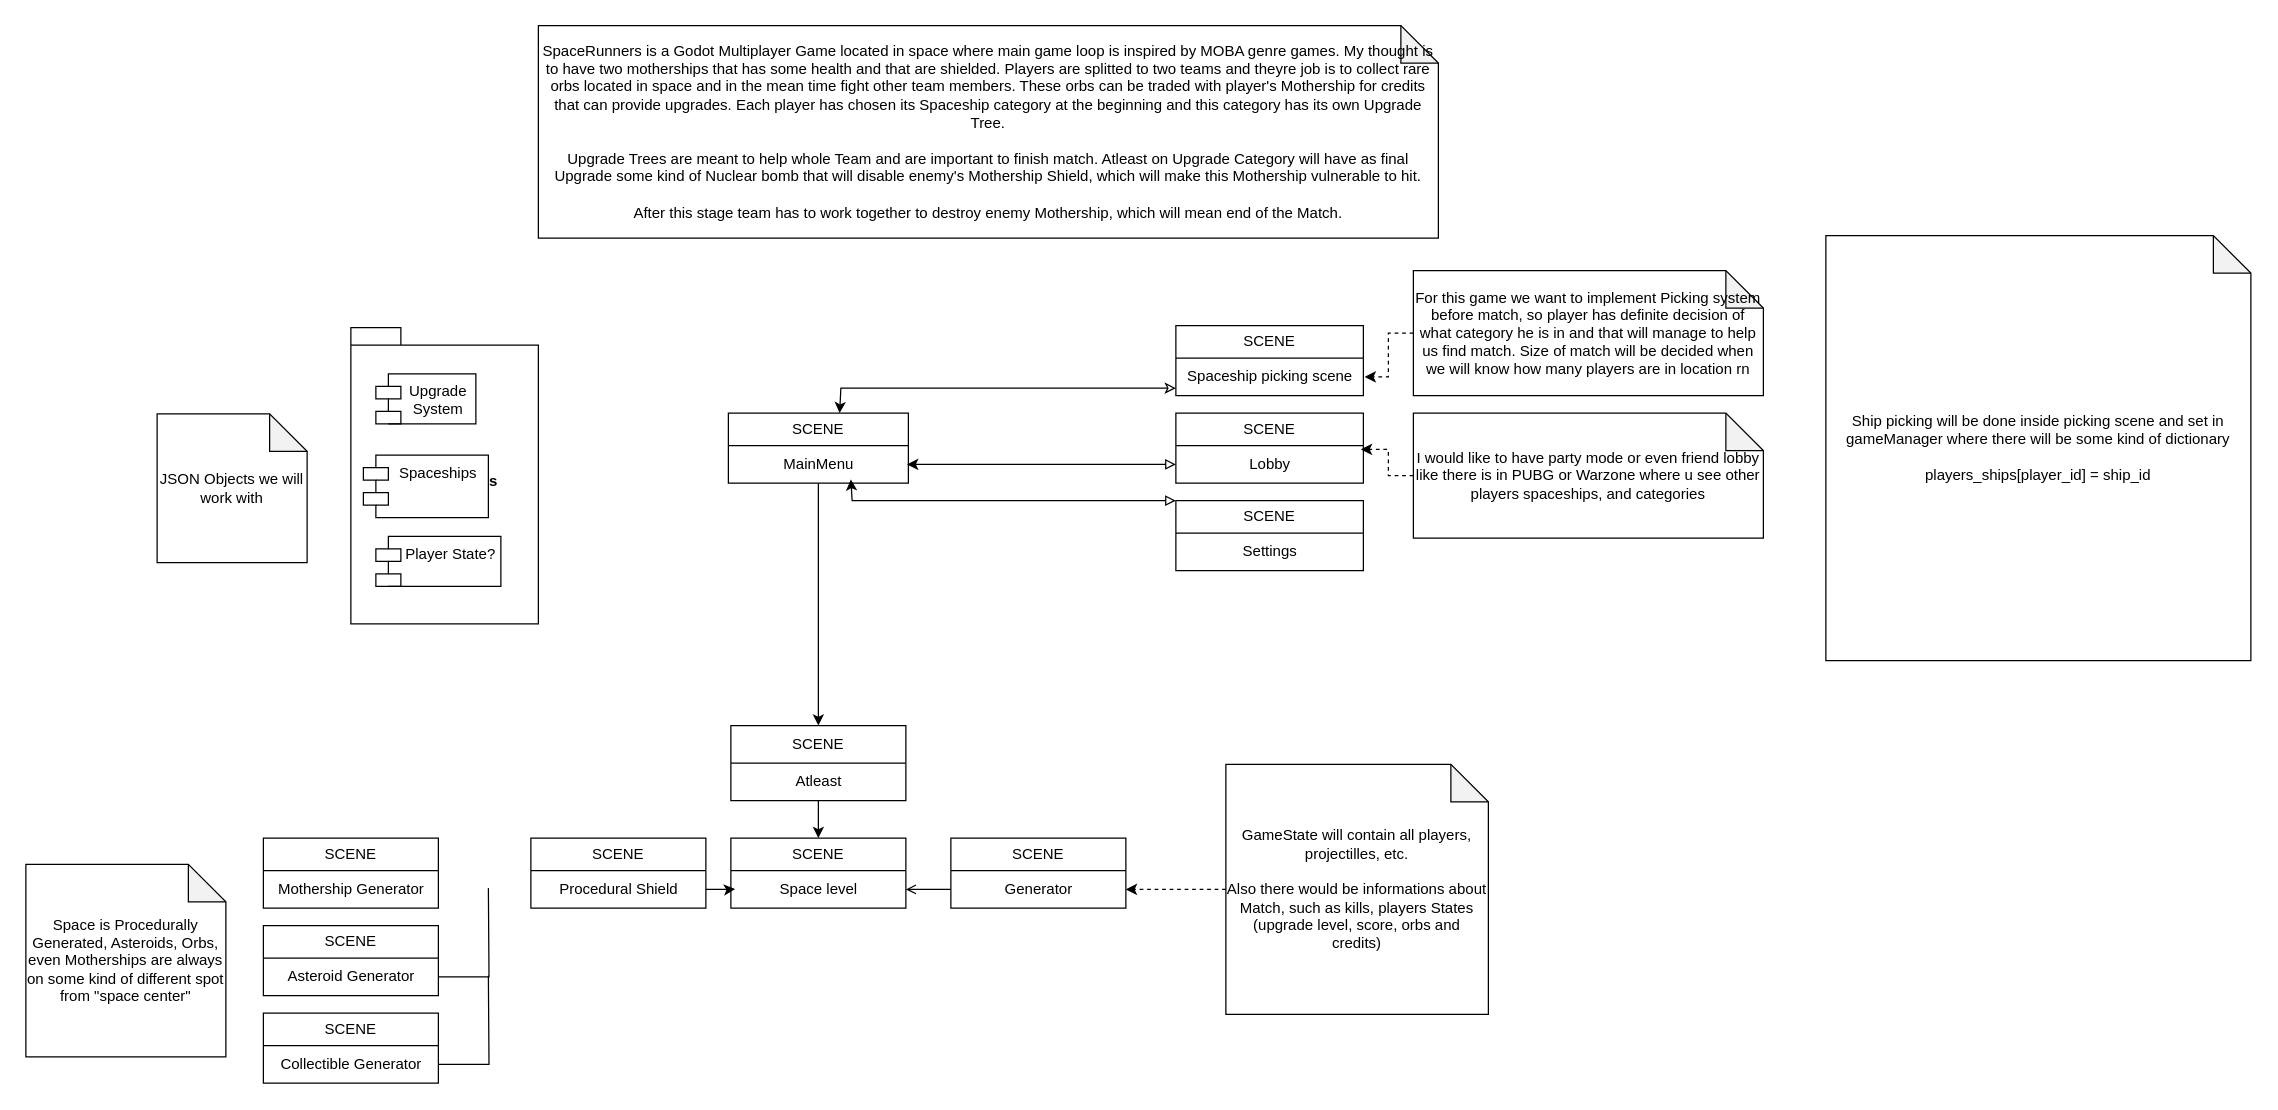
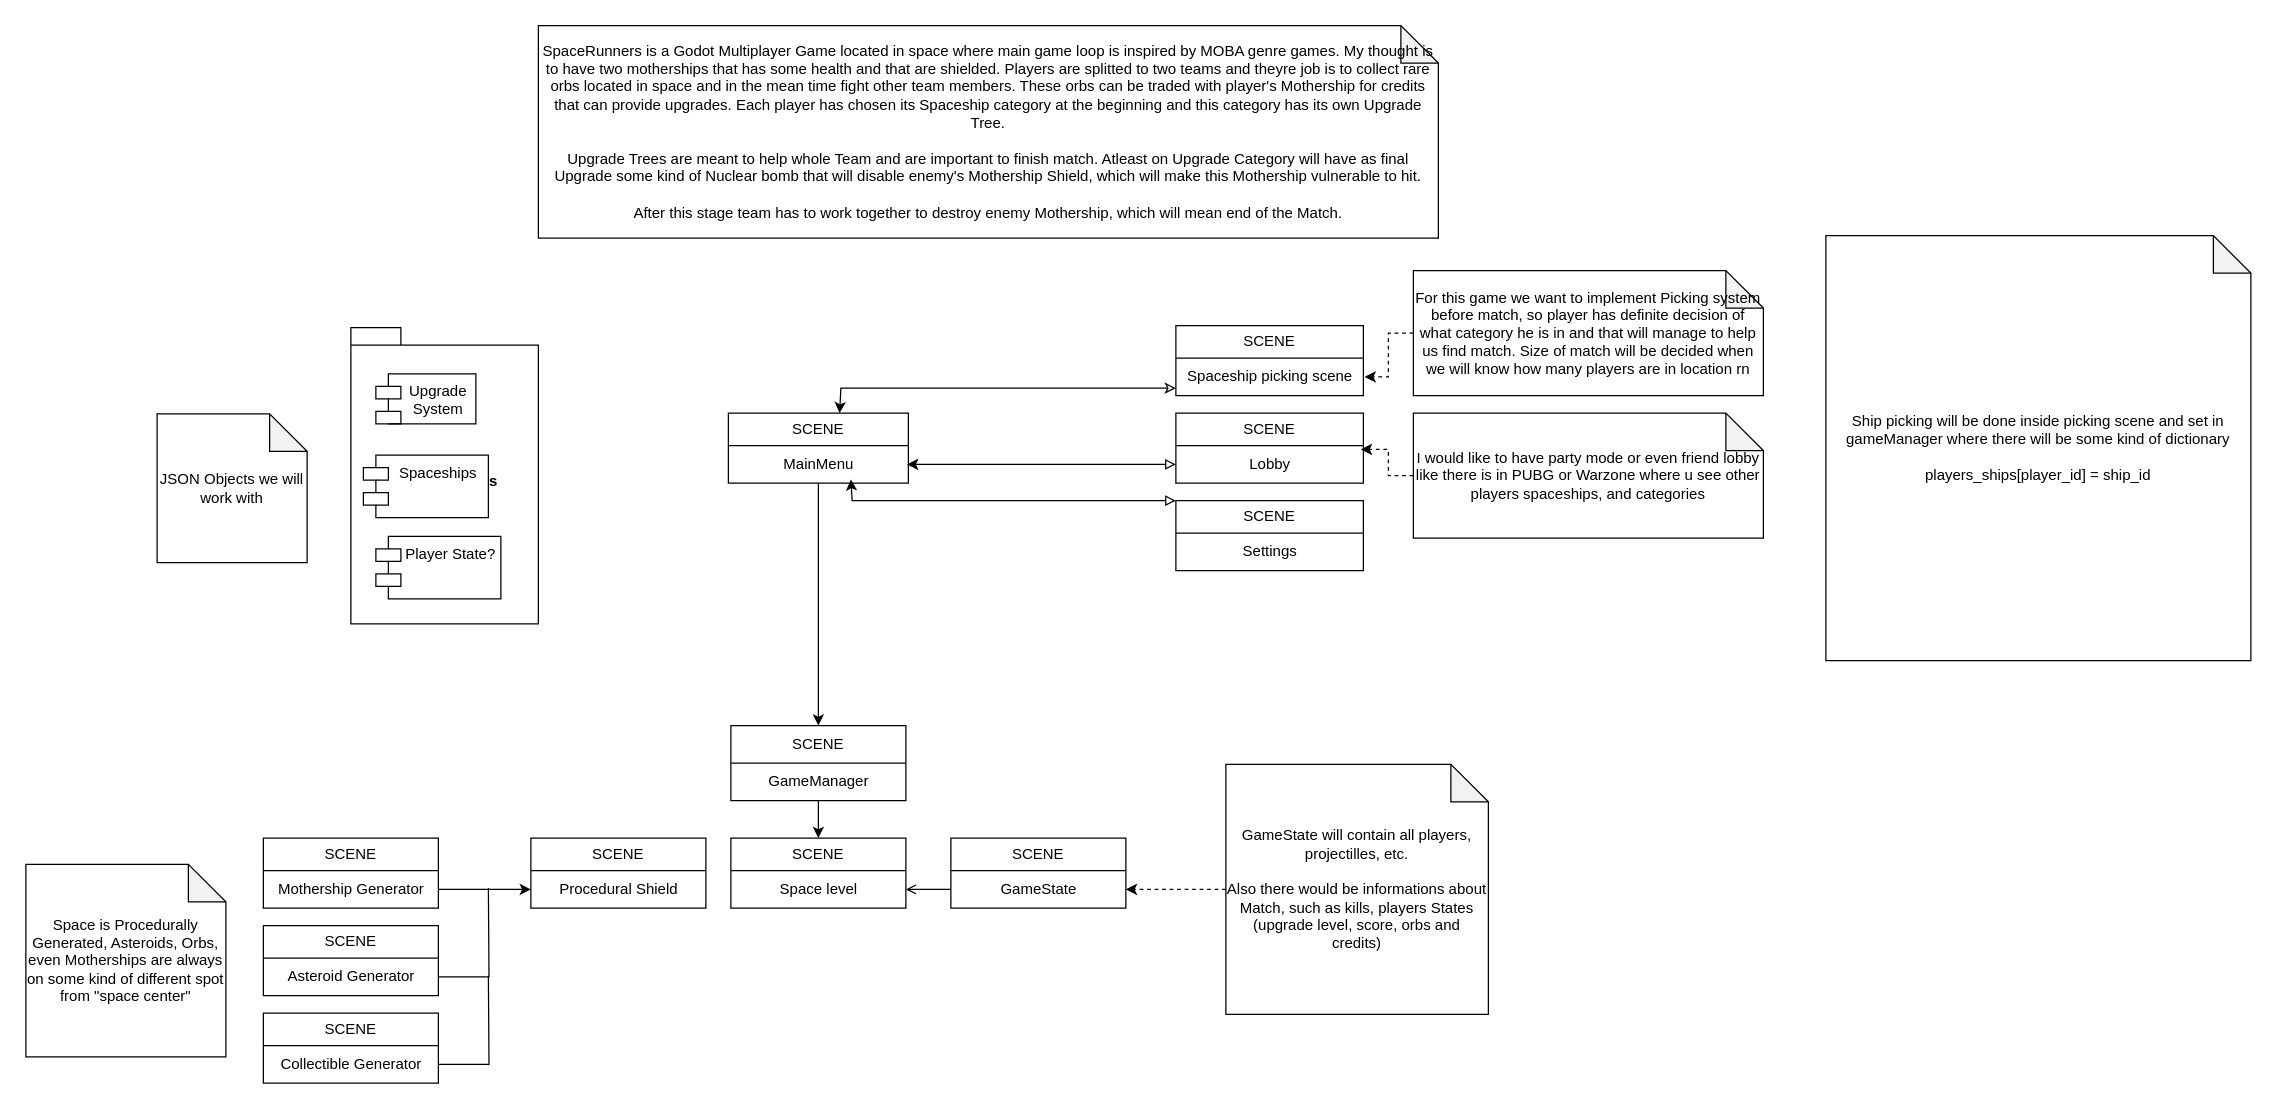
(438, 561) -> (438, 568)
(819, 782) -> (819, 782)
none -> (480, 889)
(720, 889) -> none
(1039, 889) -> (1039, 889)
